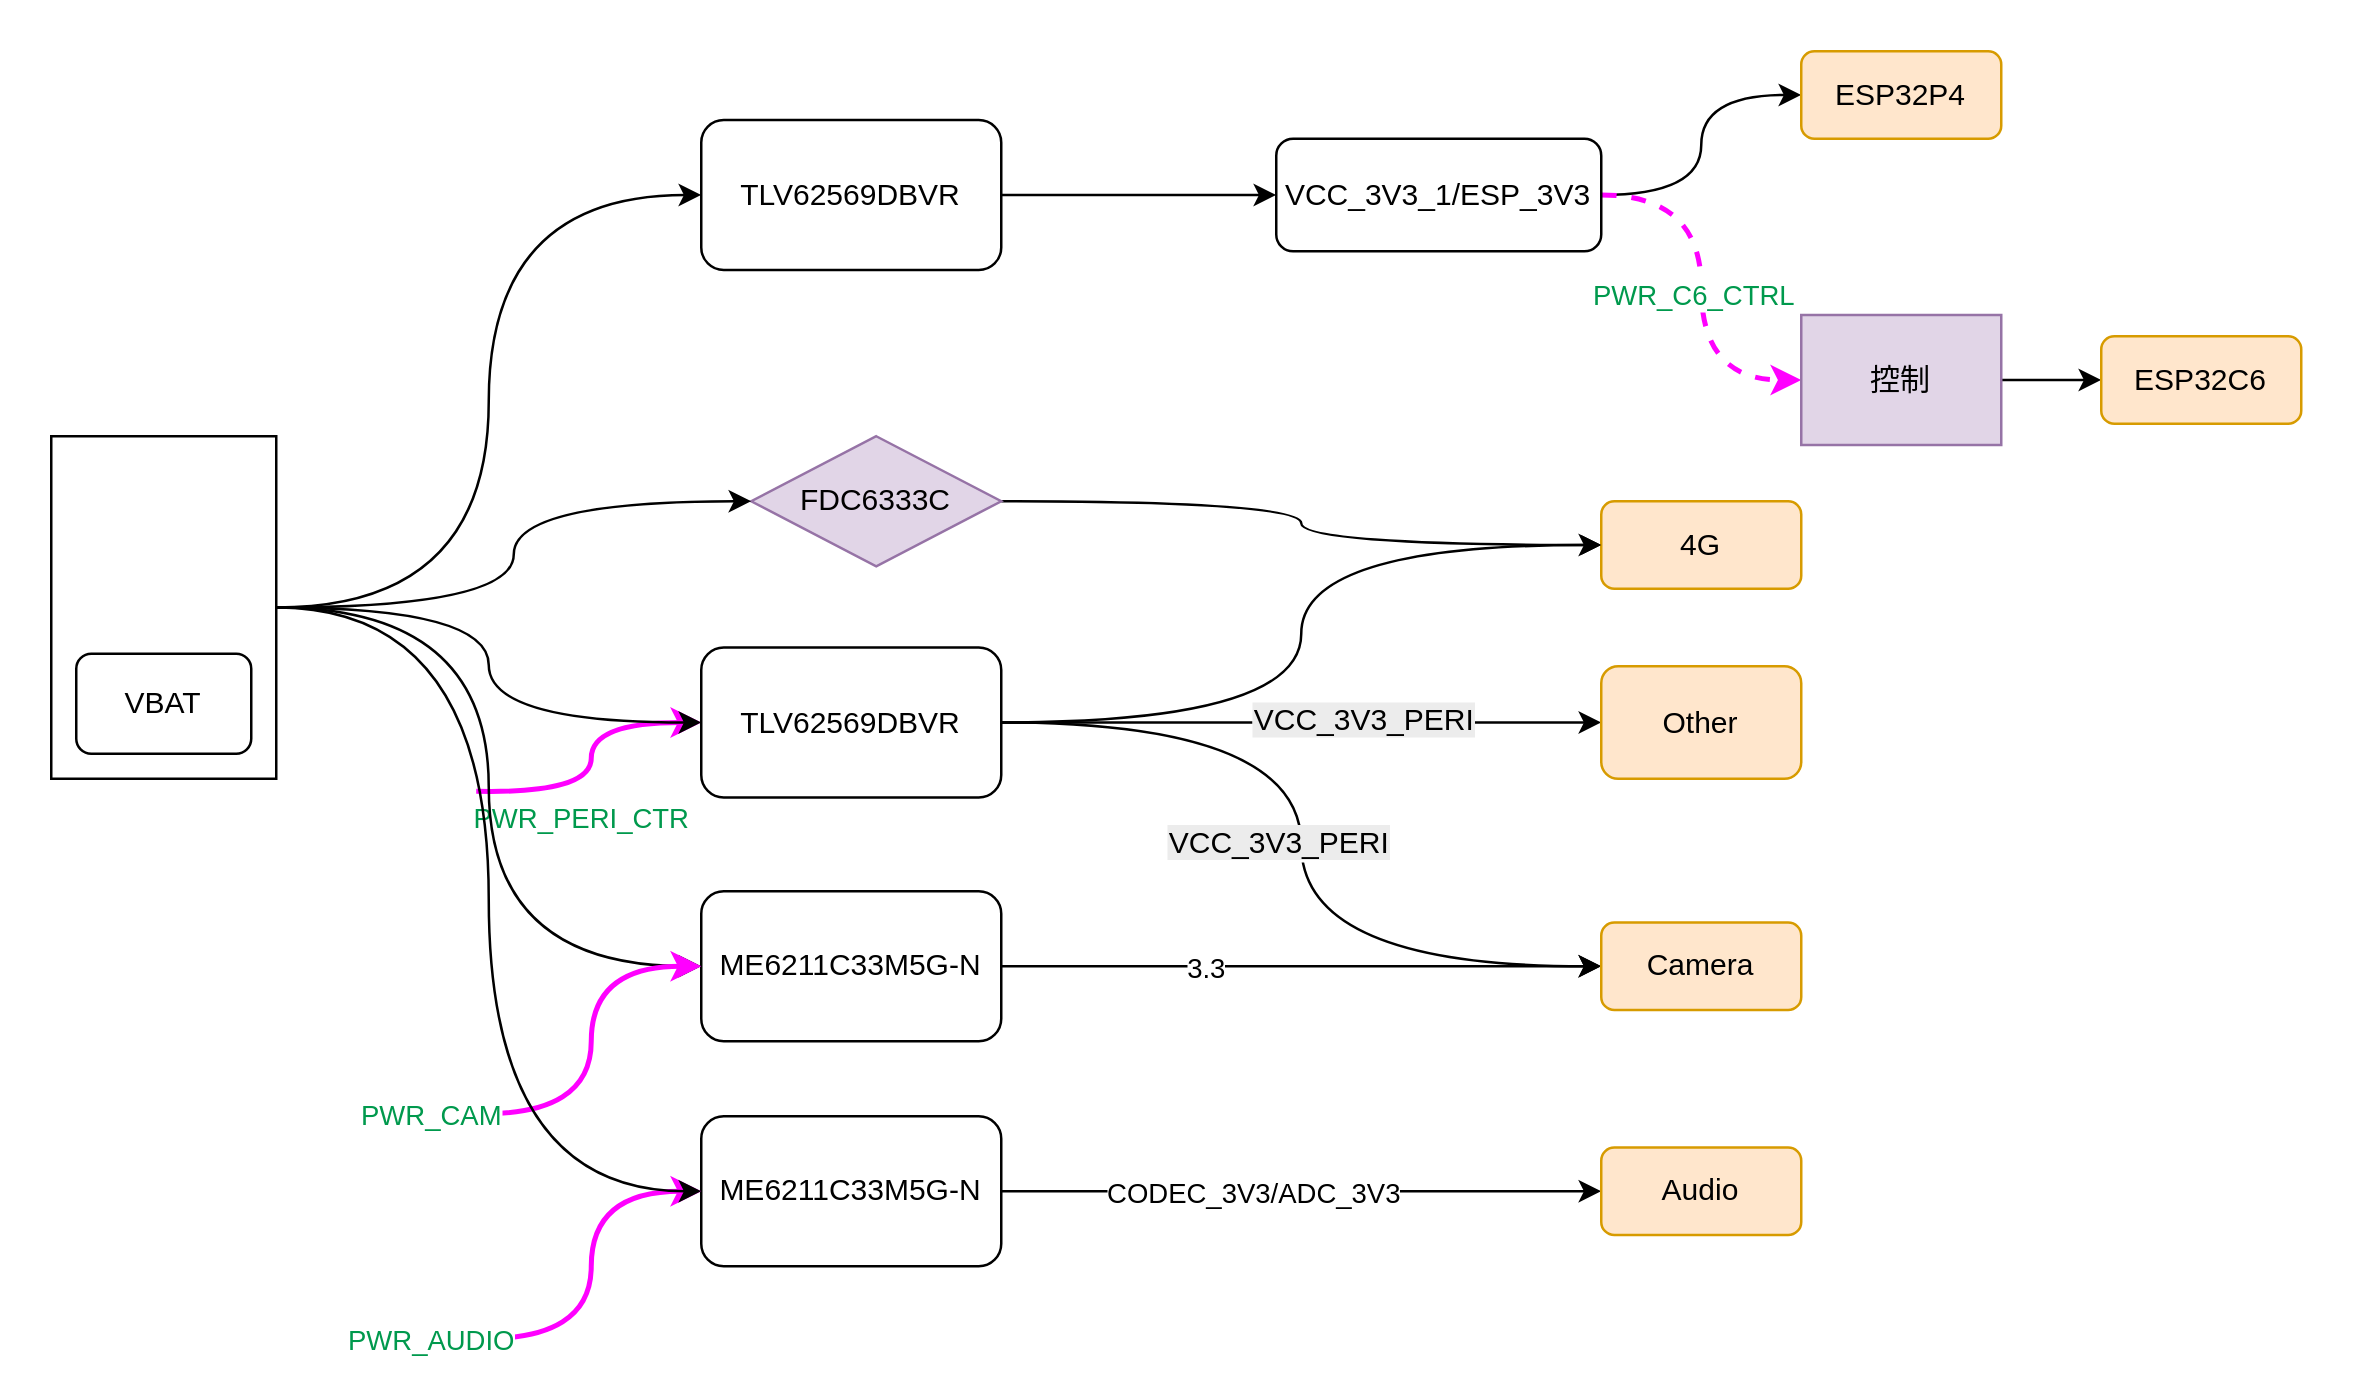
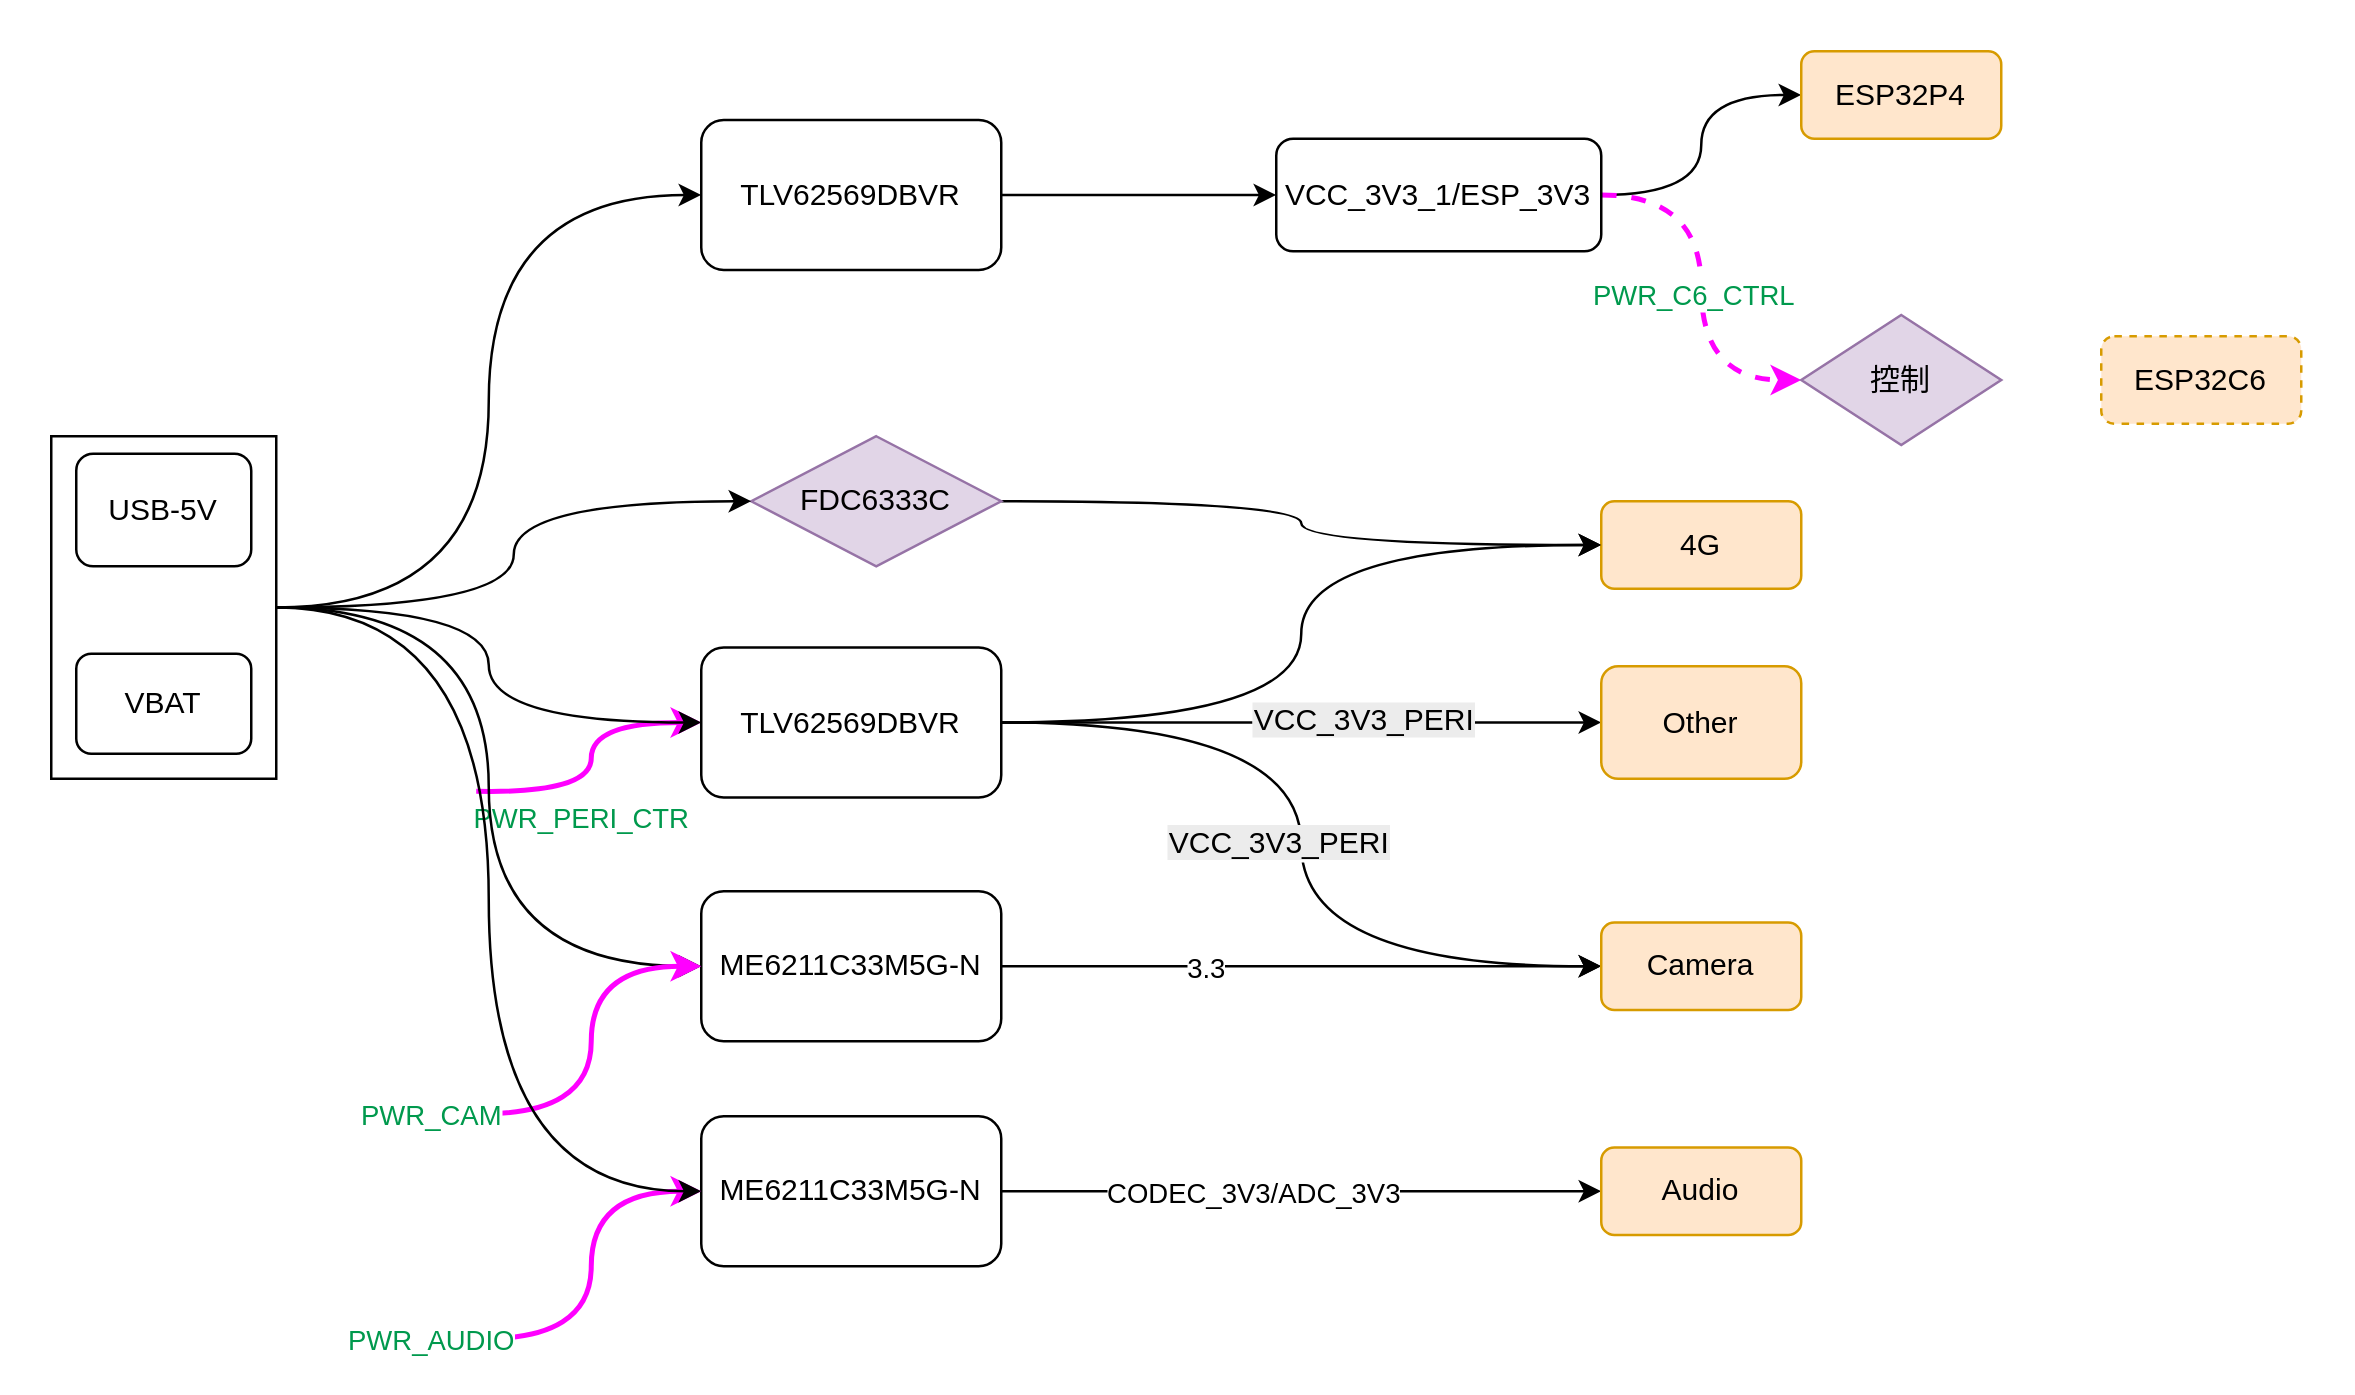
(1901, 380) -> (1901, 380)
(2043, 380) -> none
(2201, 380) -> (2201, 380)
none -> (164, 510)
(1379, 540) -> (1378, 540)
